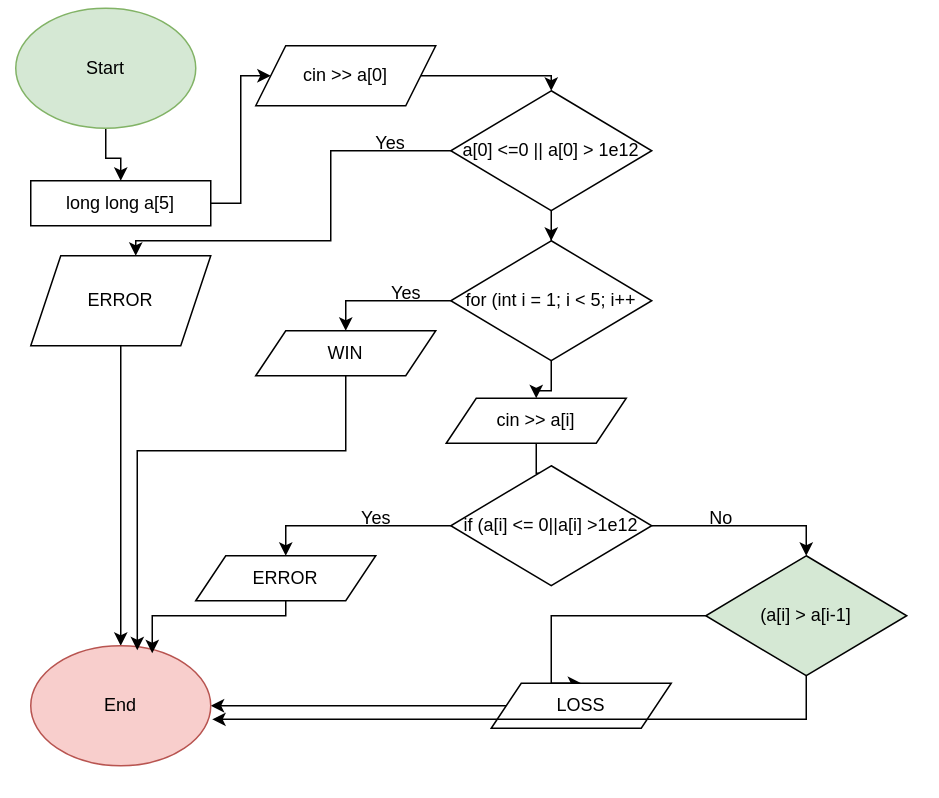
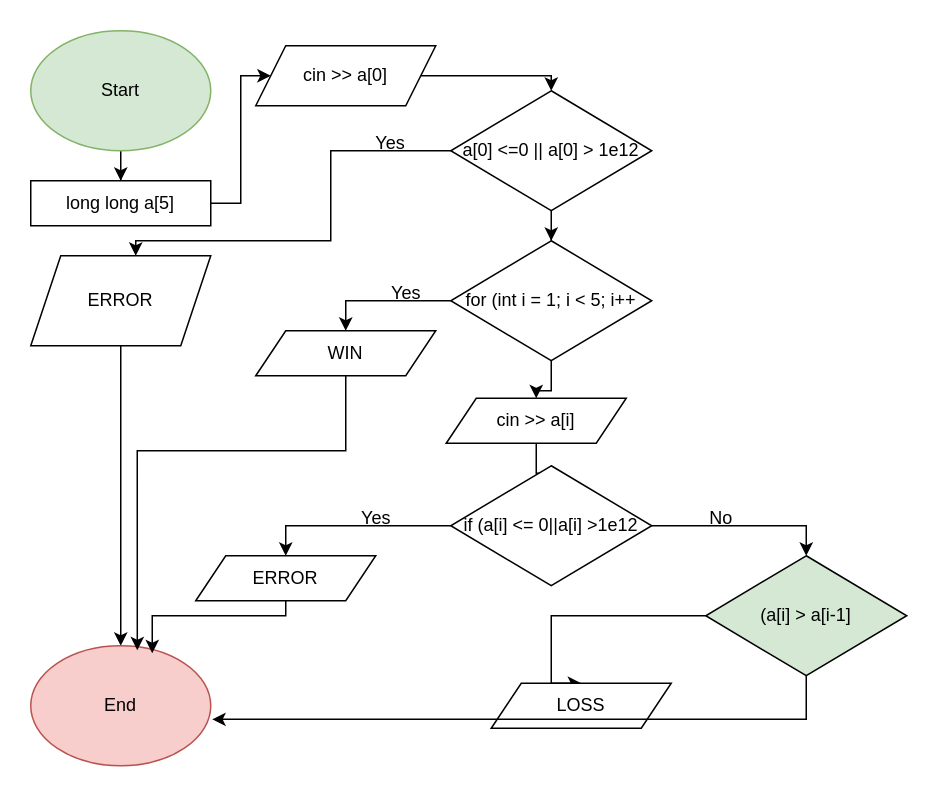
(106, 68) -> (121, 91)
(364, 706) -> none
